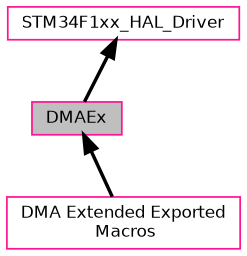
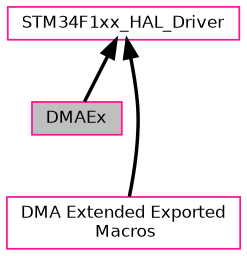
(102, 174) -> (138, 127)
